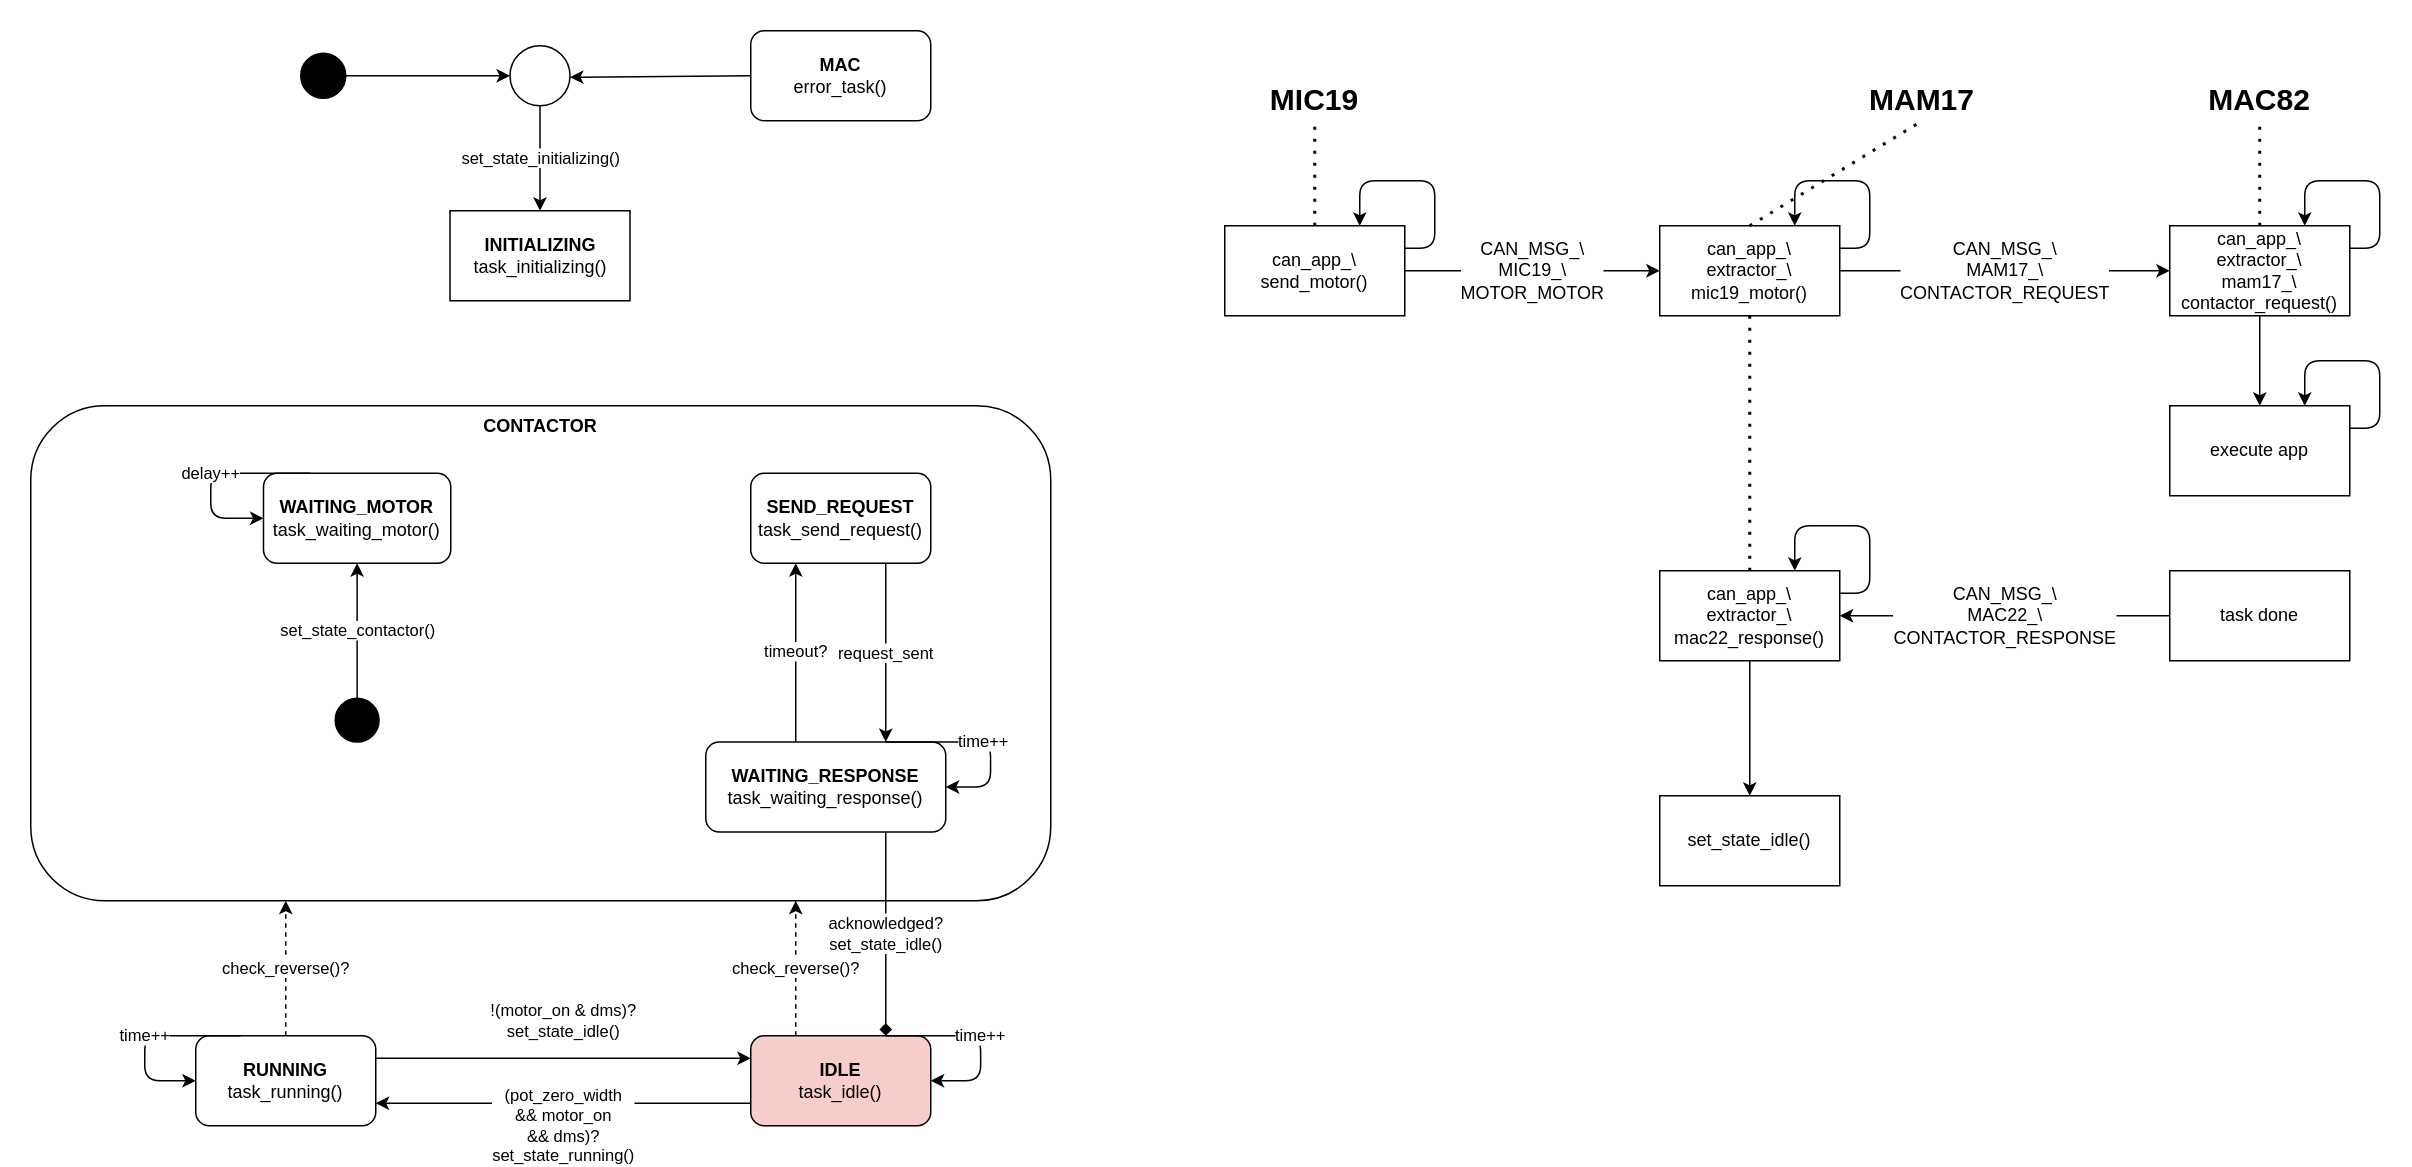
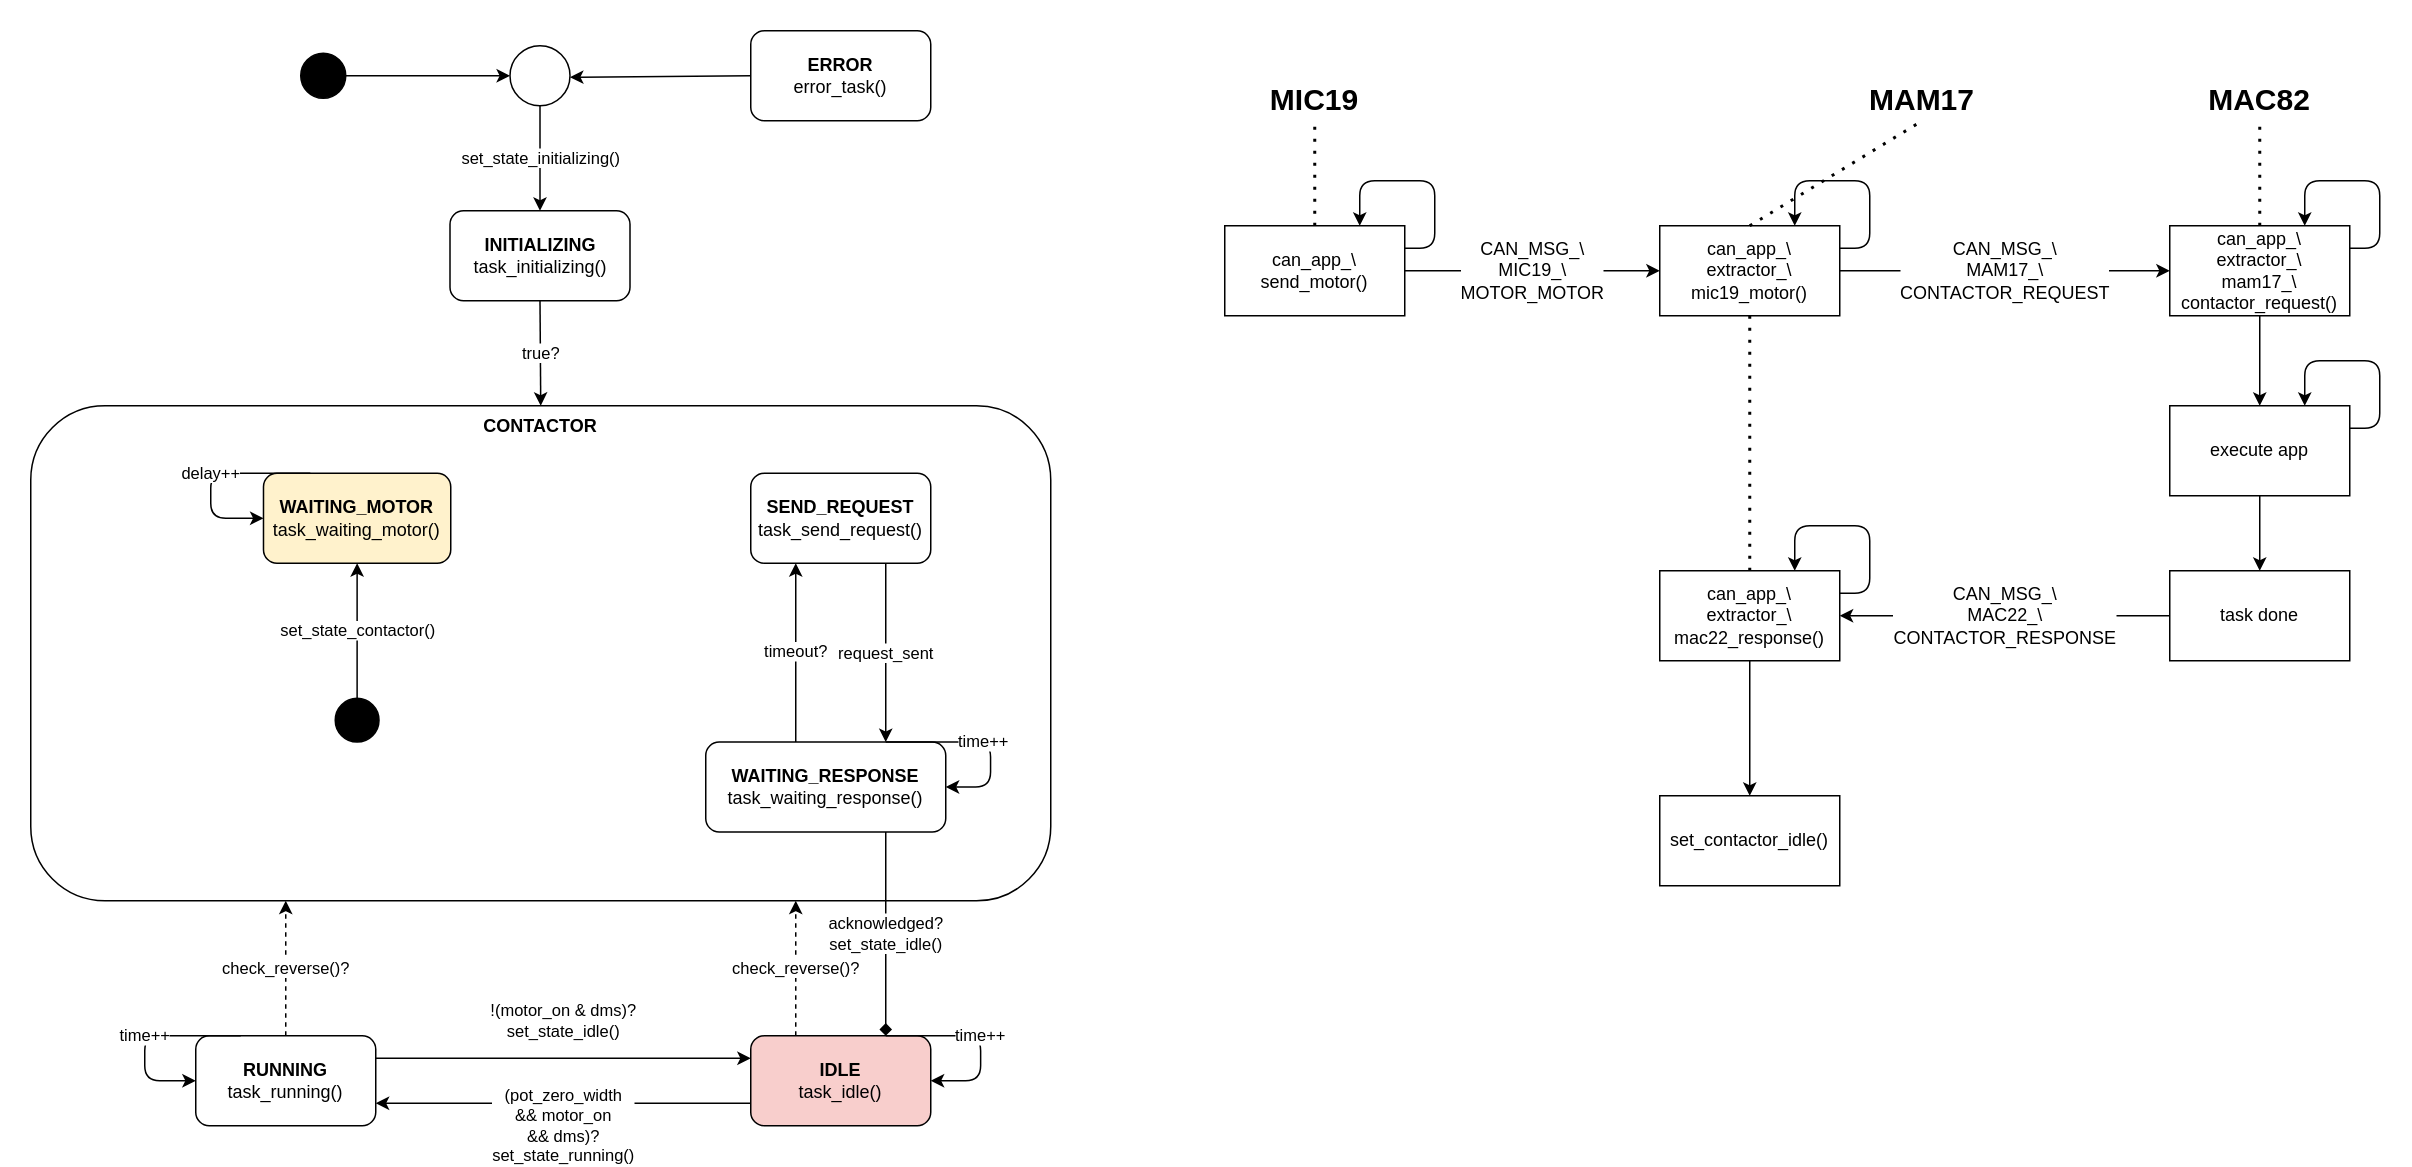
(841, 76) -> (841, 76)
(540, 256) -> (540, 256)
none -> (540, 348)
(357, 518) -> (357, 518)
none -> (2260, 528)
(1750, 841) -> (1750, 841)
